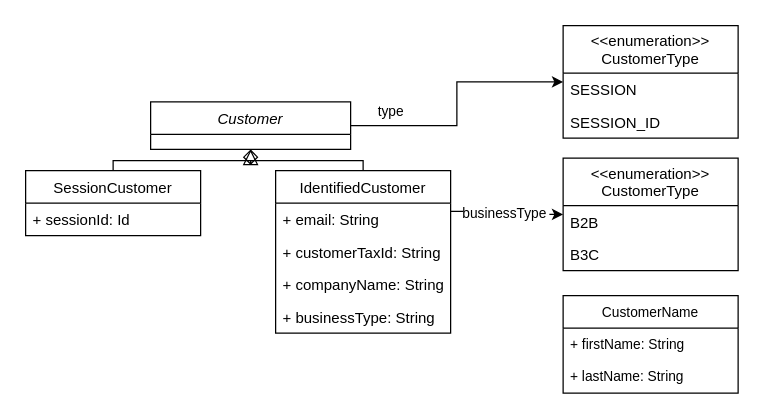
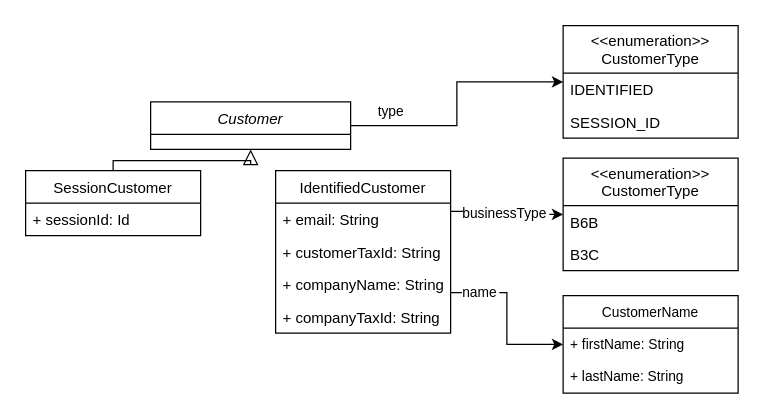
(599, 90) -> (612, 90)
(245, 161) -> (248, 161)
(311, 161) -> none
(583, 223) -> (583, 223)
none -> (507, 315)
(365, 318) -> (367, 318)
